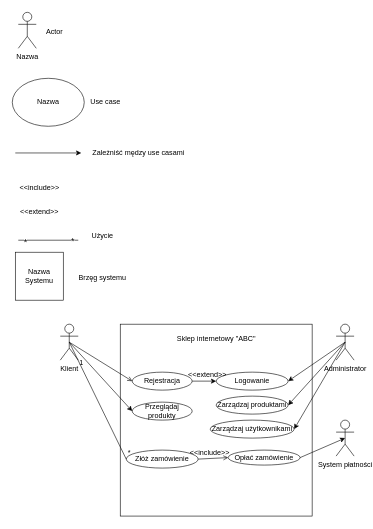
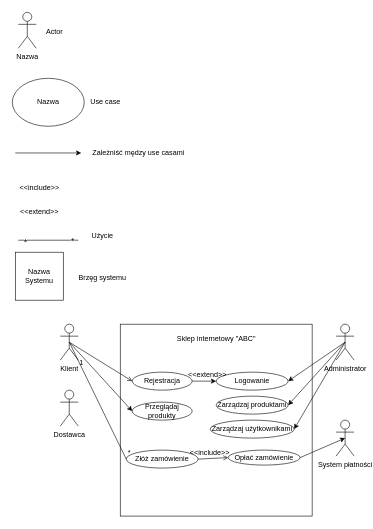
none -> (69, 408)
